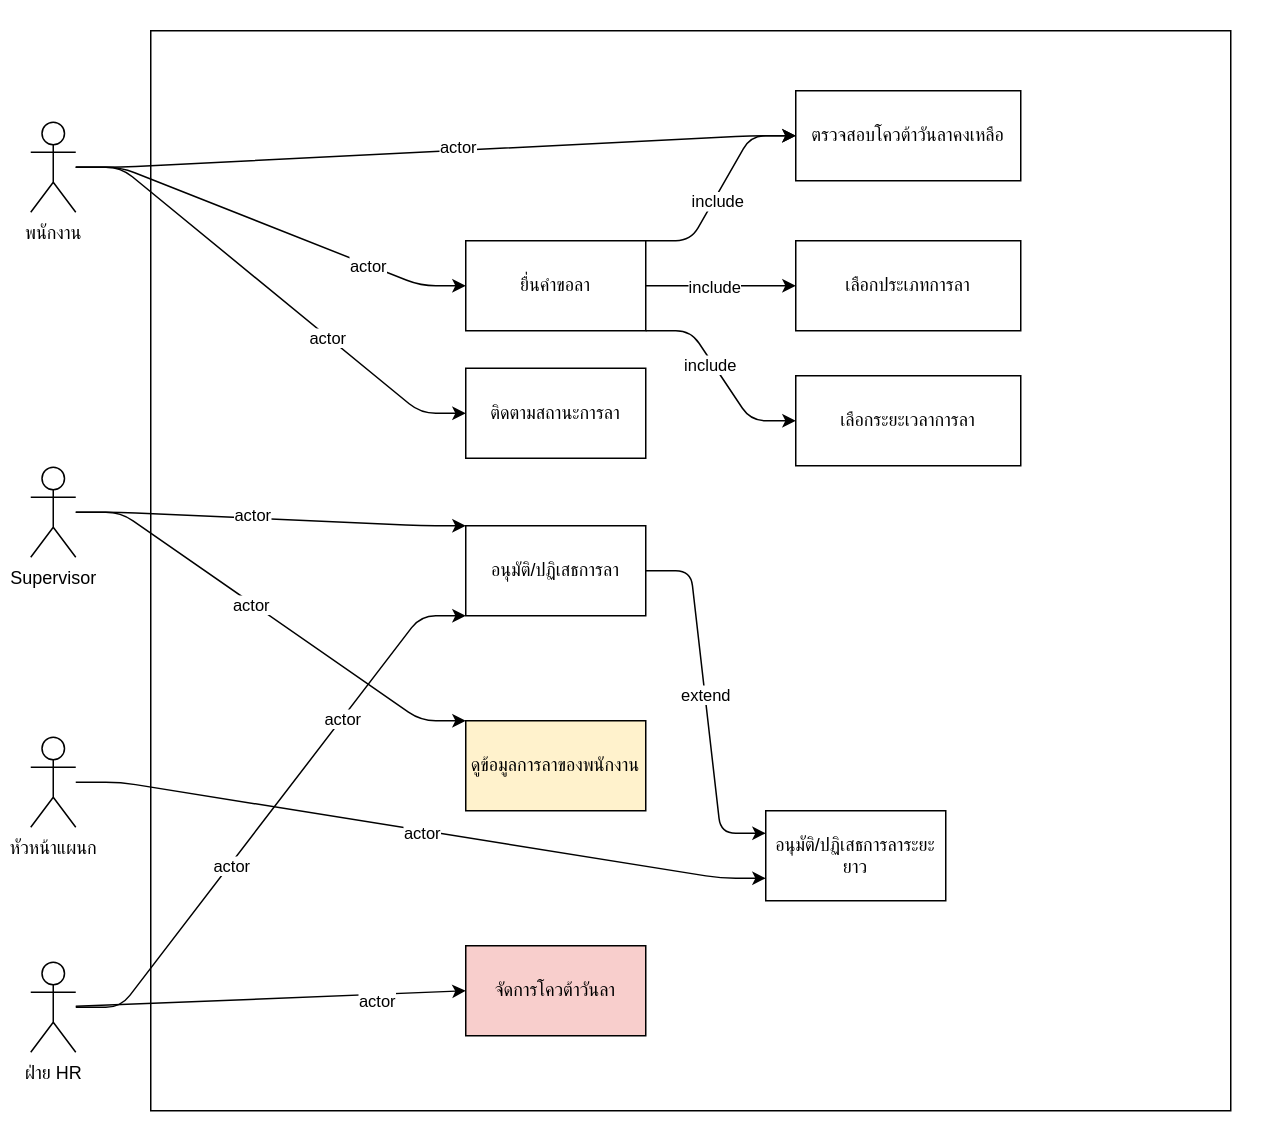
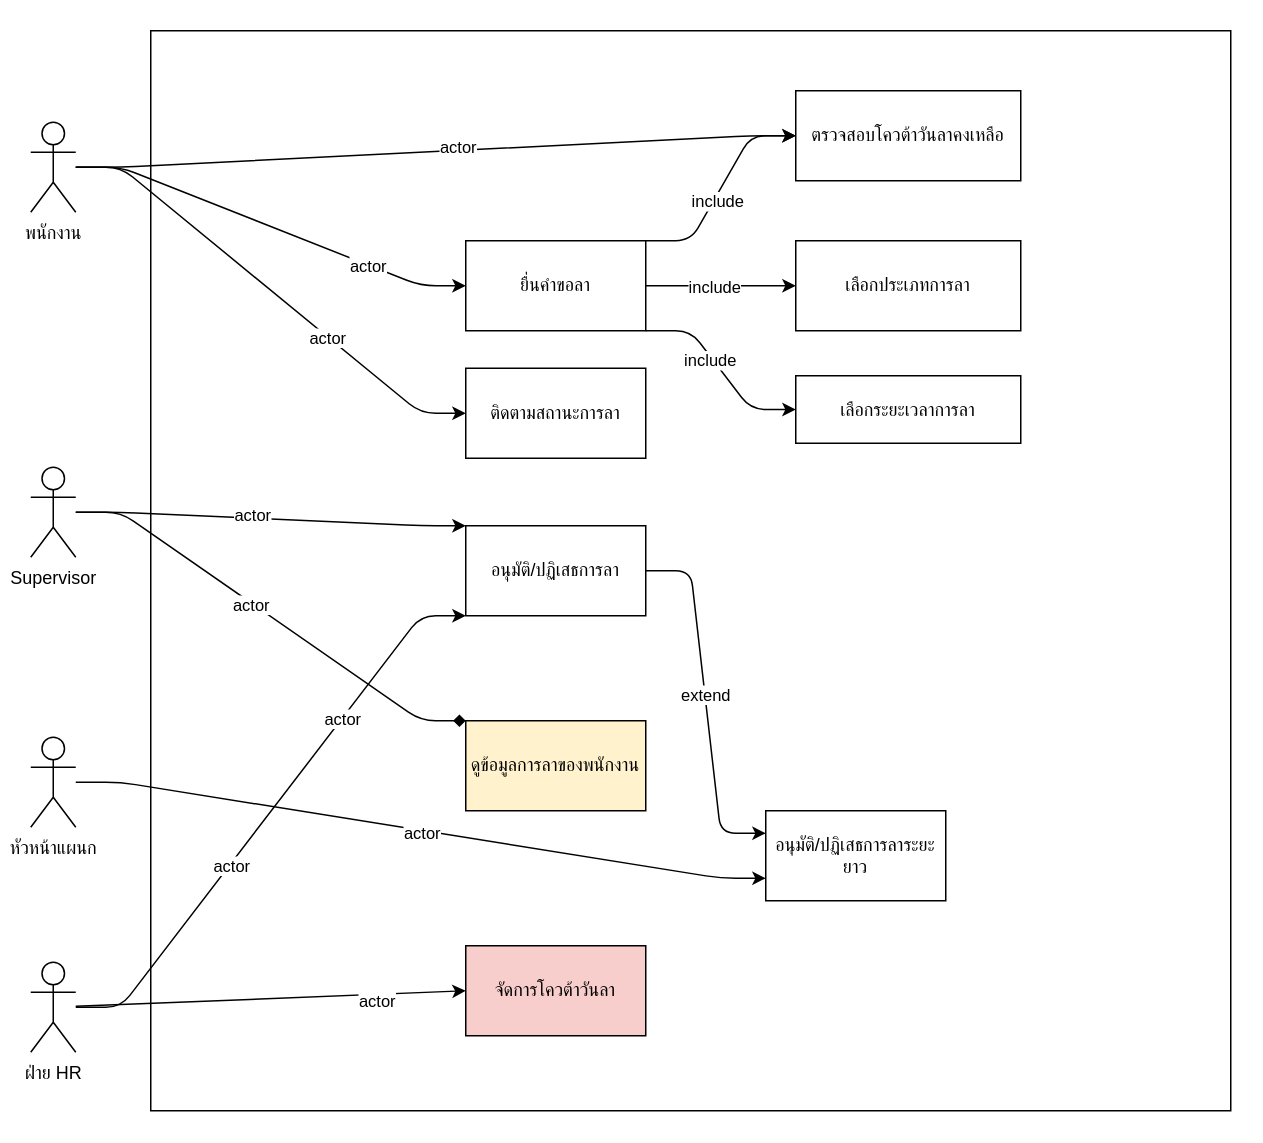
(908, 421) -> (908, 410)
(454, 721) -> (453, 721)
